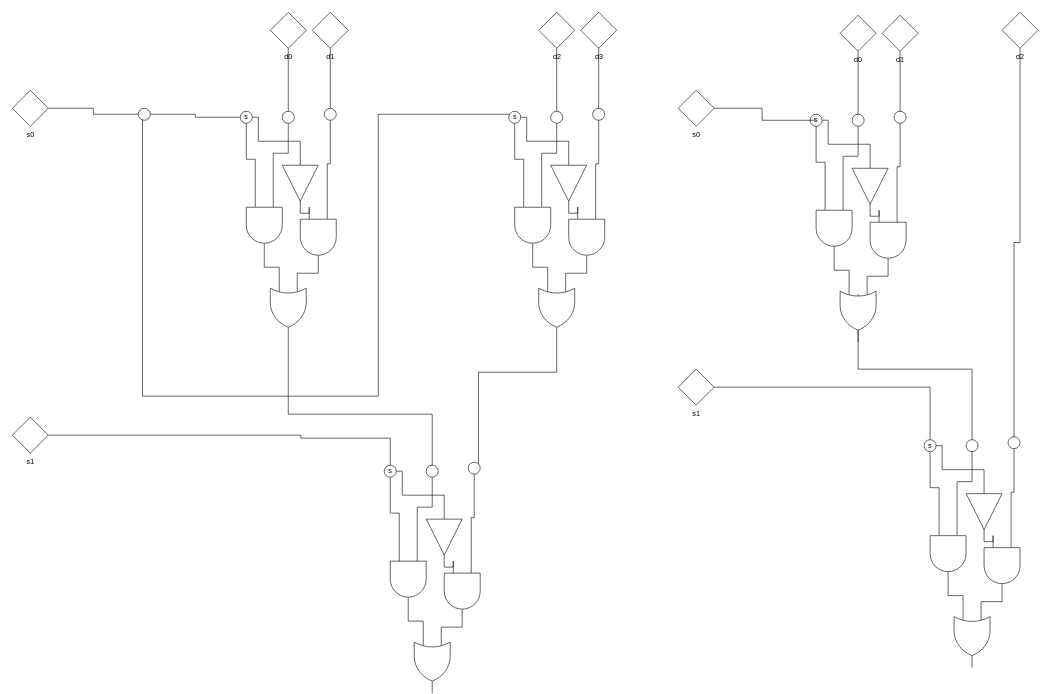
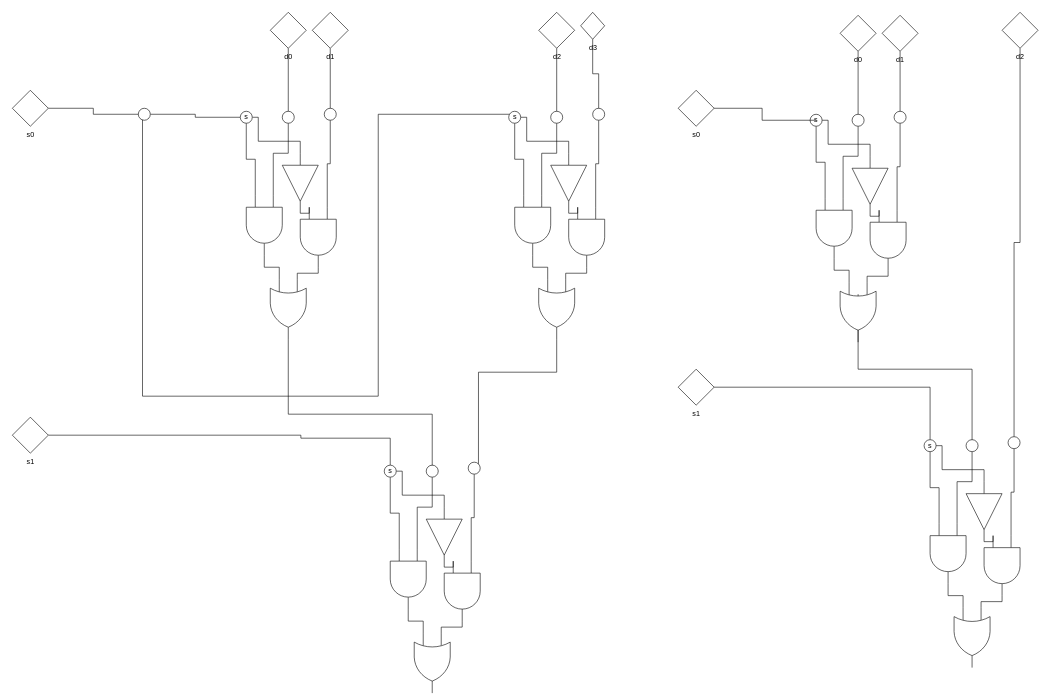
(599, 30) -> (593, 26)
